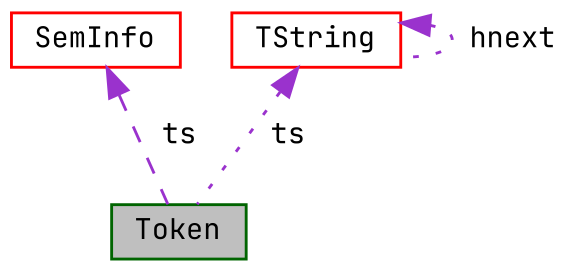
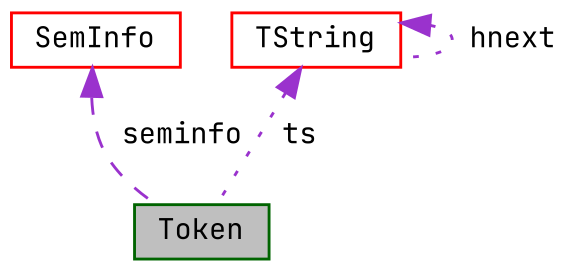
(172, 136) -> (175, 136)
